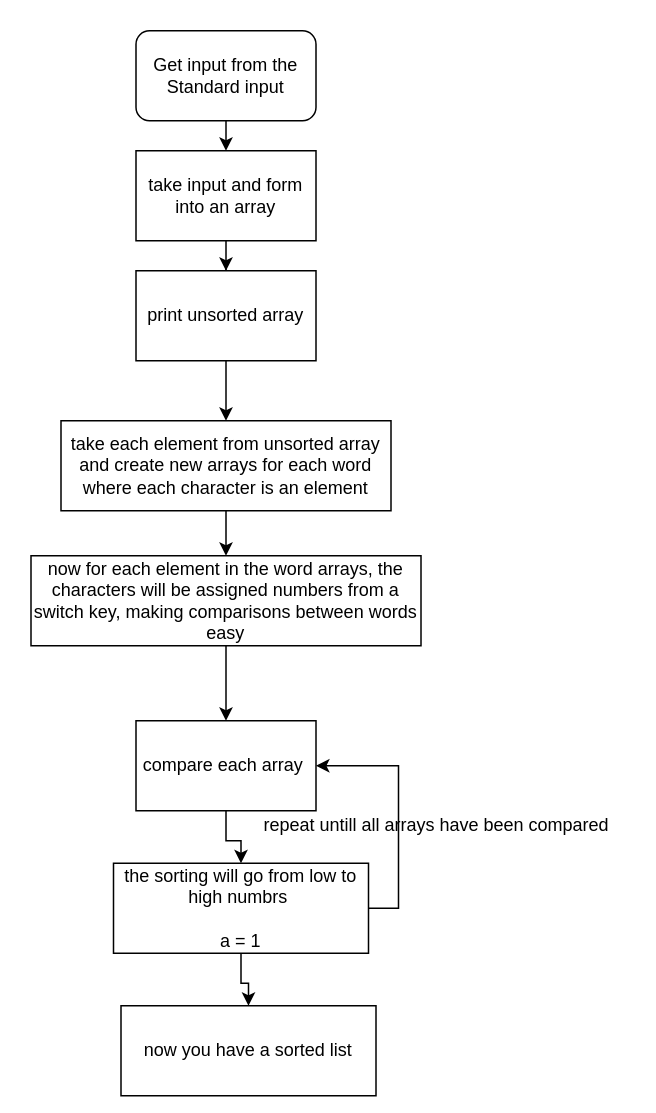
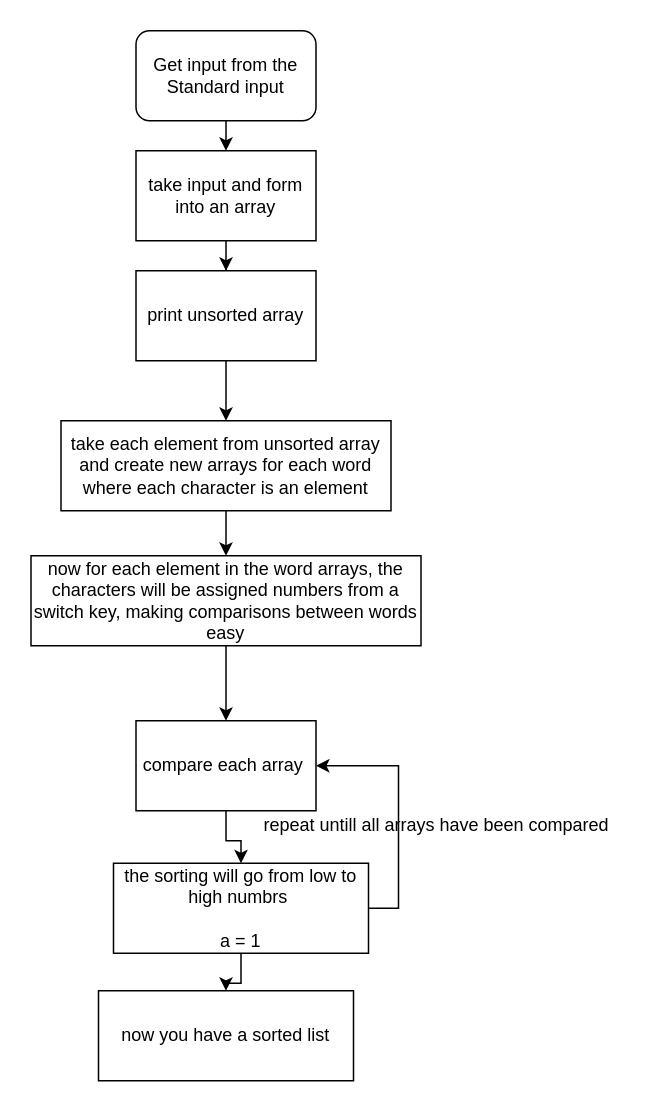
(248, 1051) -> (226, 1036)
